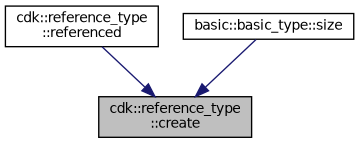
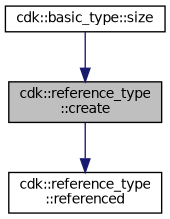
(269, 26) -> (85, 19)
(123, 67) -> (85, 141)
